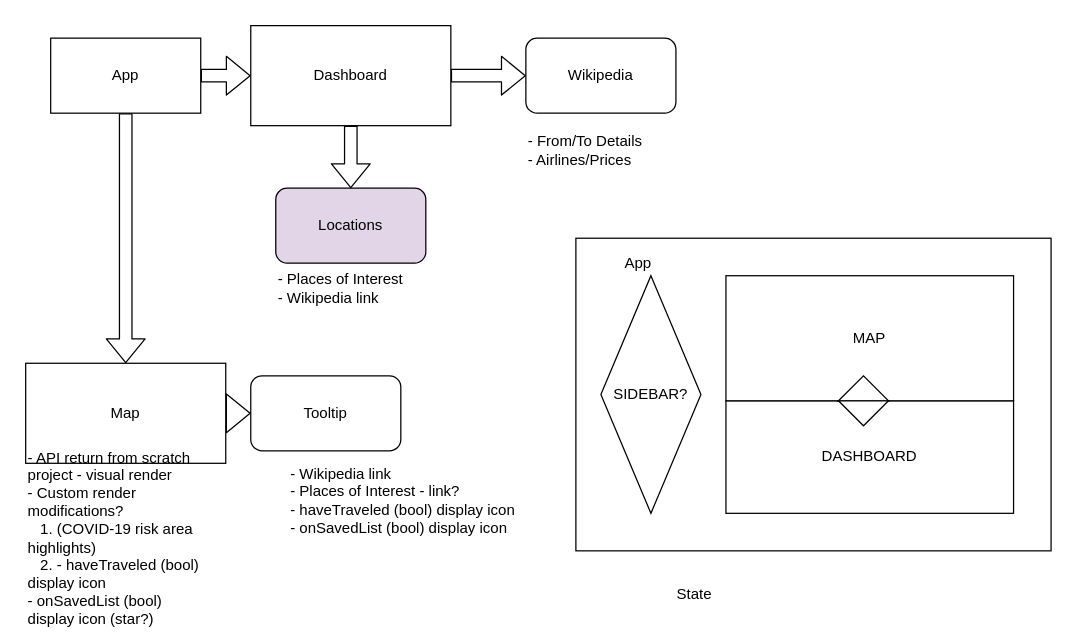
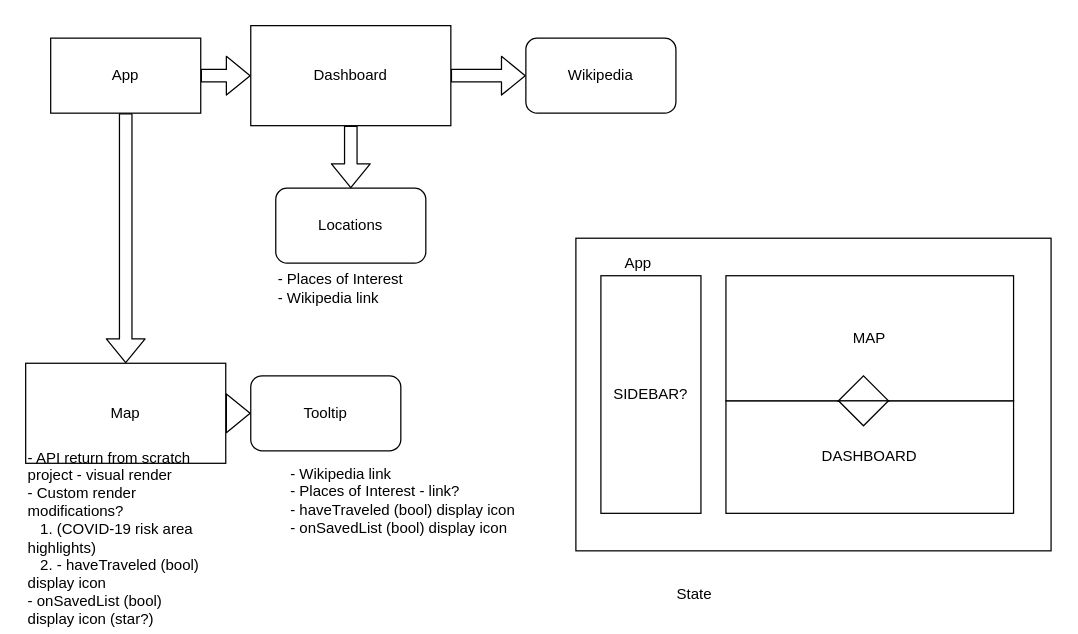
(651, 151) -> none
(351, 226) -> (351, 226)
(651, 394) -> (651, 394)
